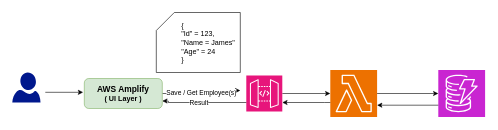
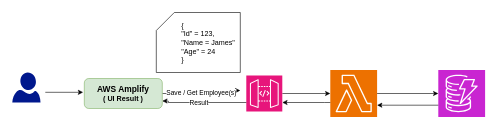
(123, 93) -> (123, 93)
